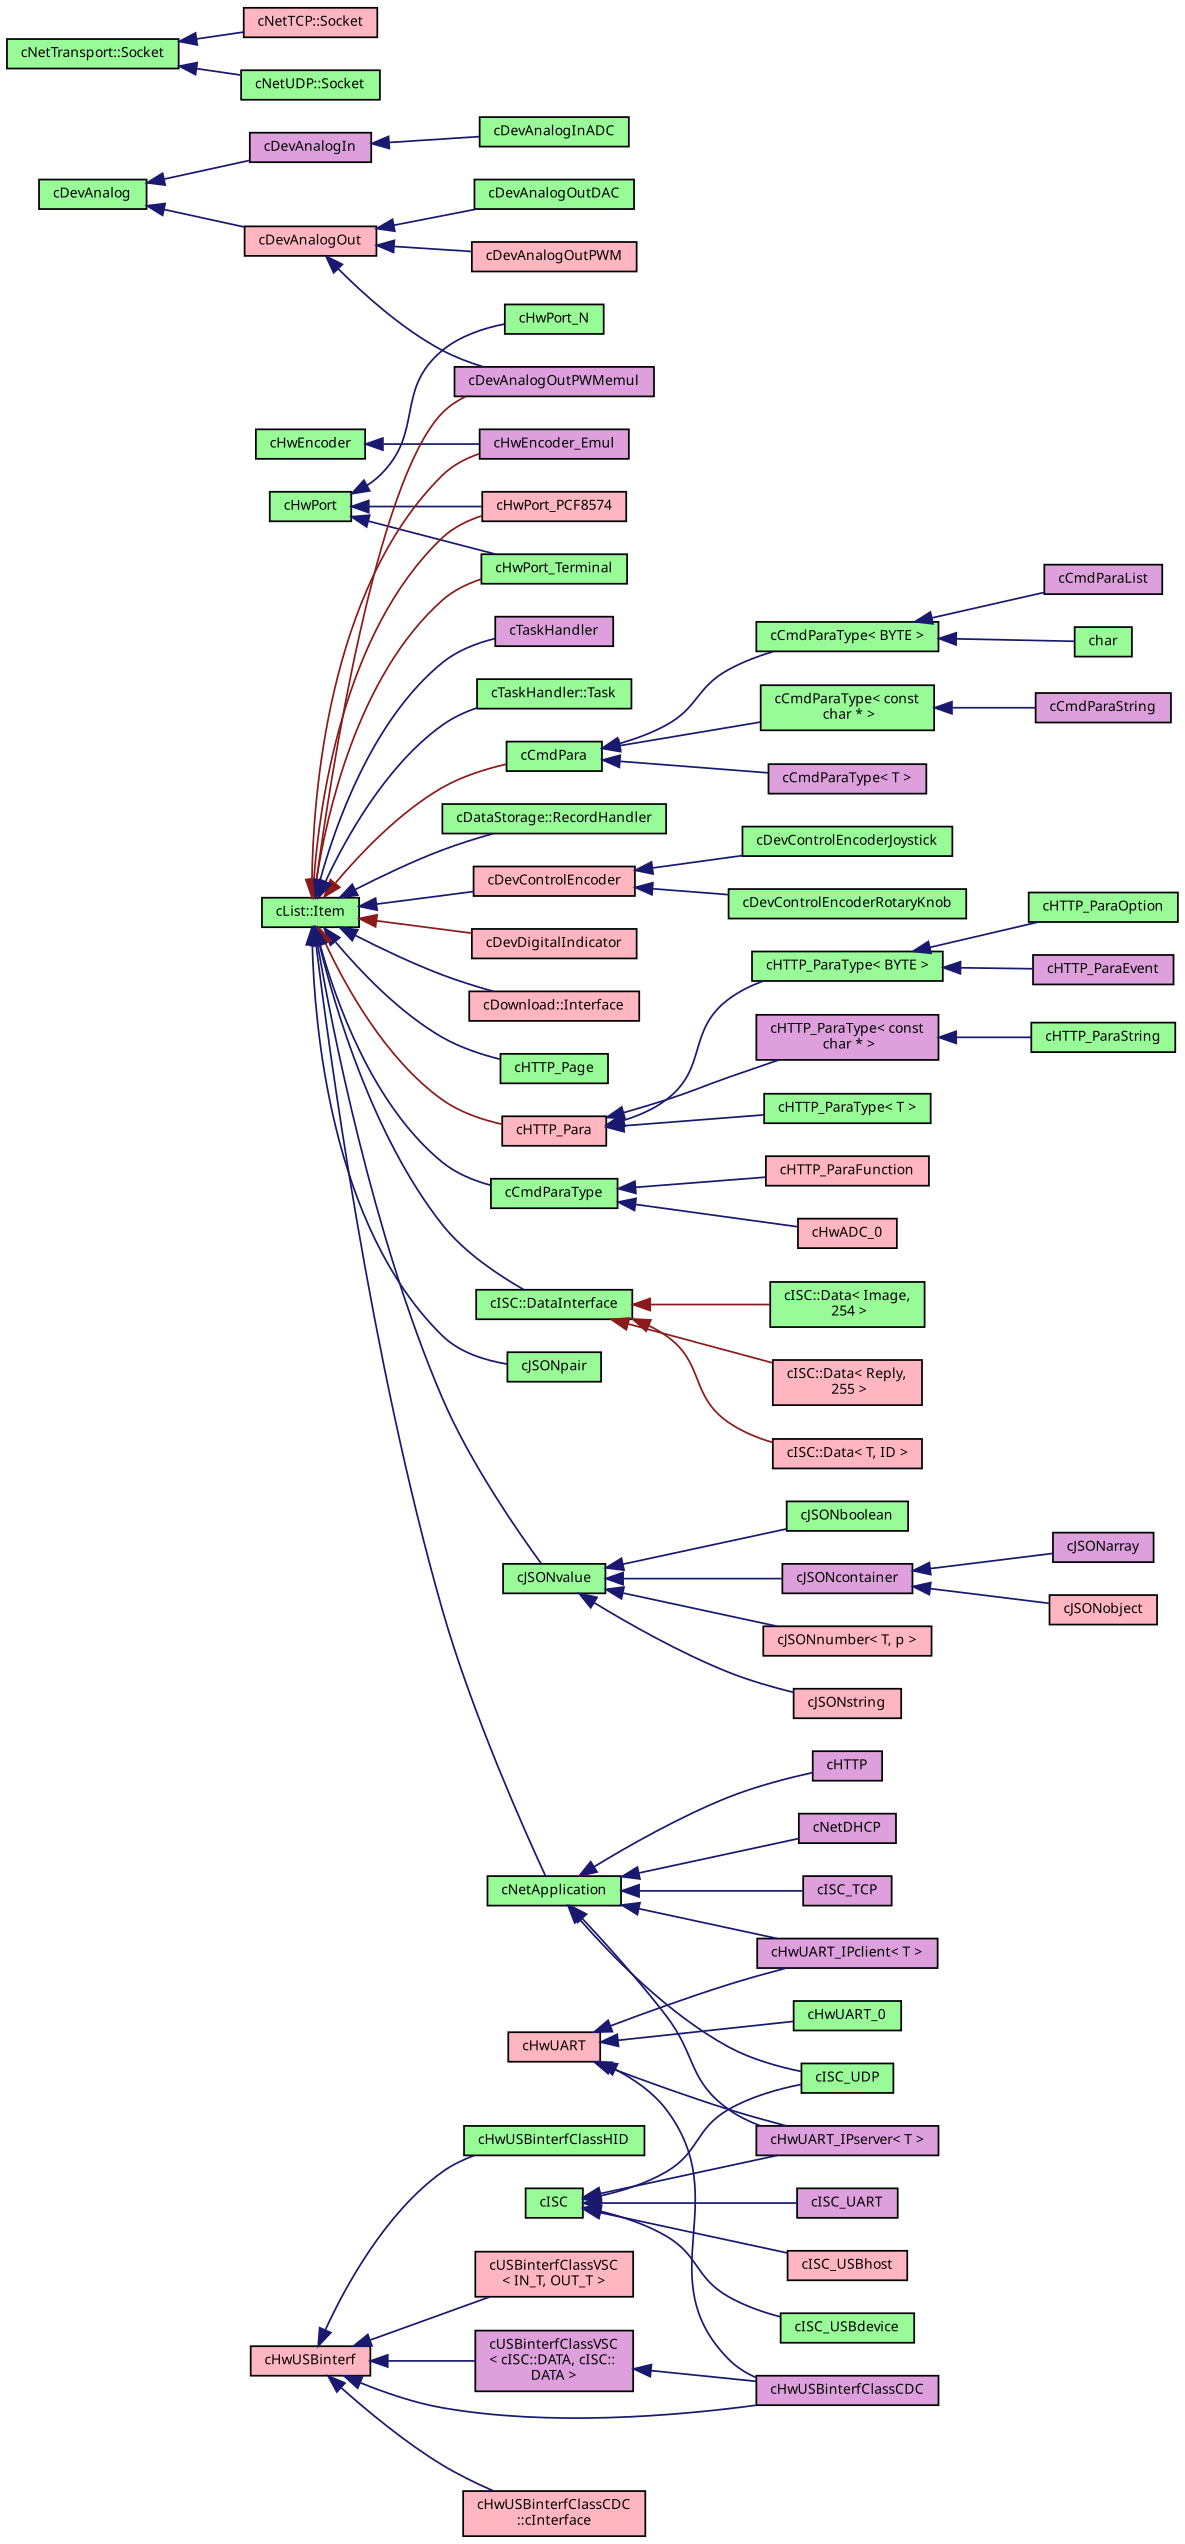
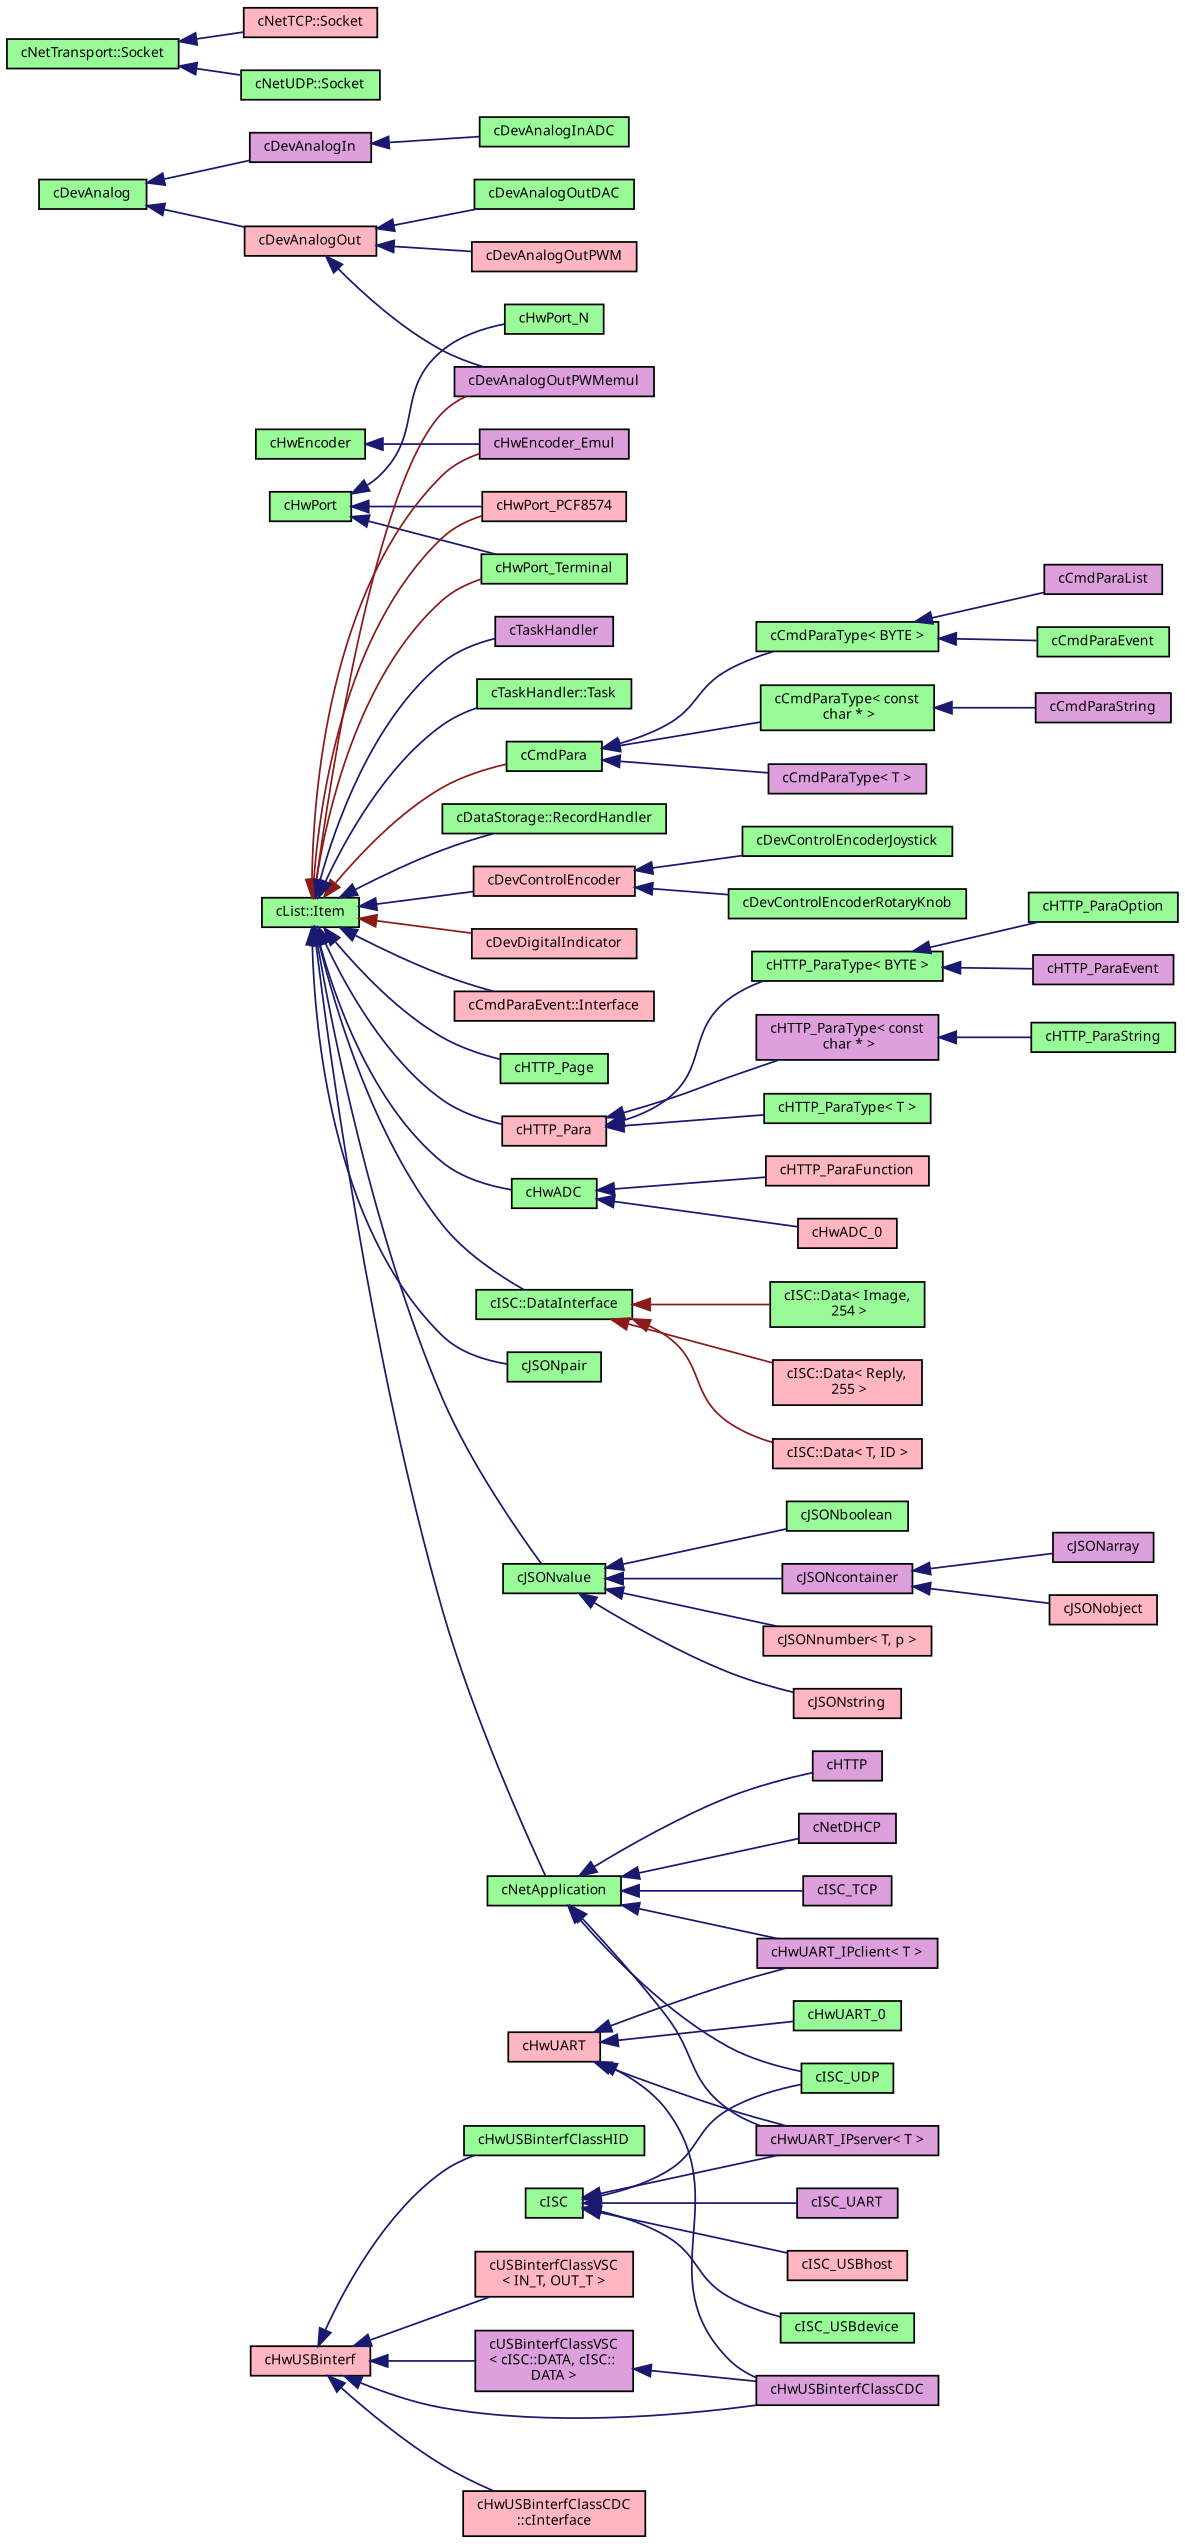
(1103, 642) -> (1103, 642)
(554, 1006) -> (554, 1006)
(395, 1054) -> (395, 1054)
(554, 1193) -> (554, 1193)
